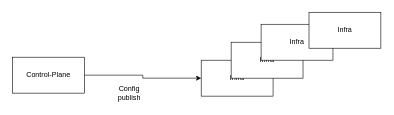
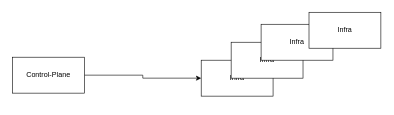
(129, 93) -> none
